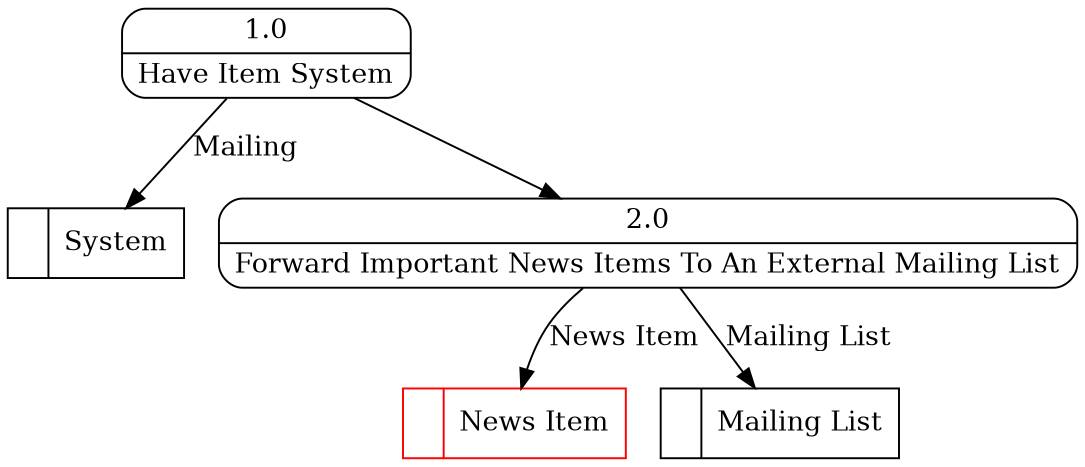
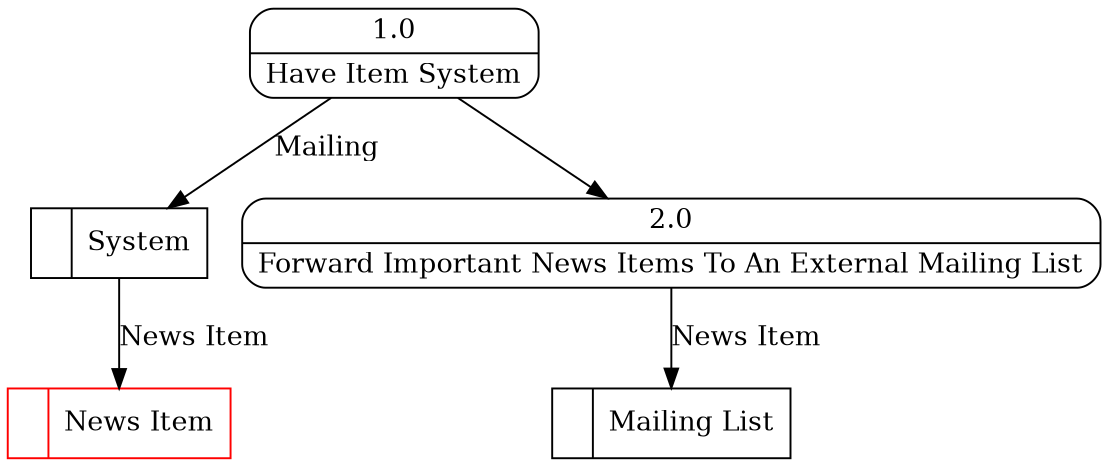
(549, 324) -> (119, 323)
(809, 338) -> (747, 338)
